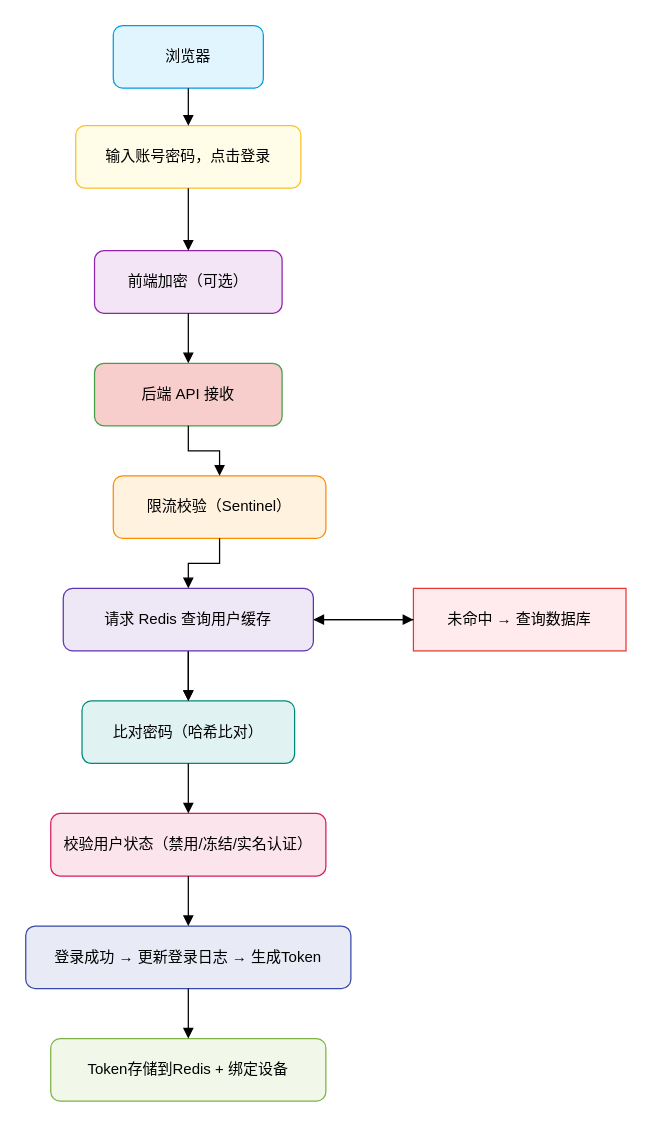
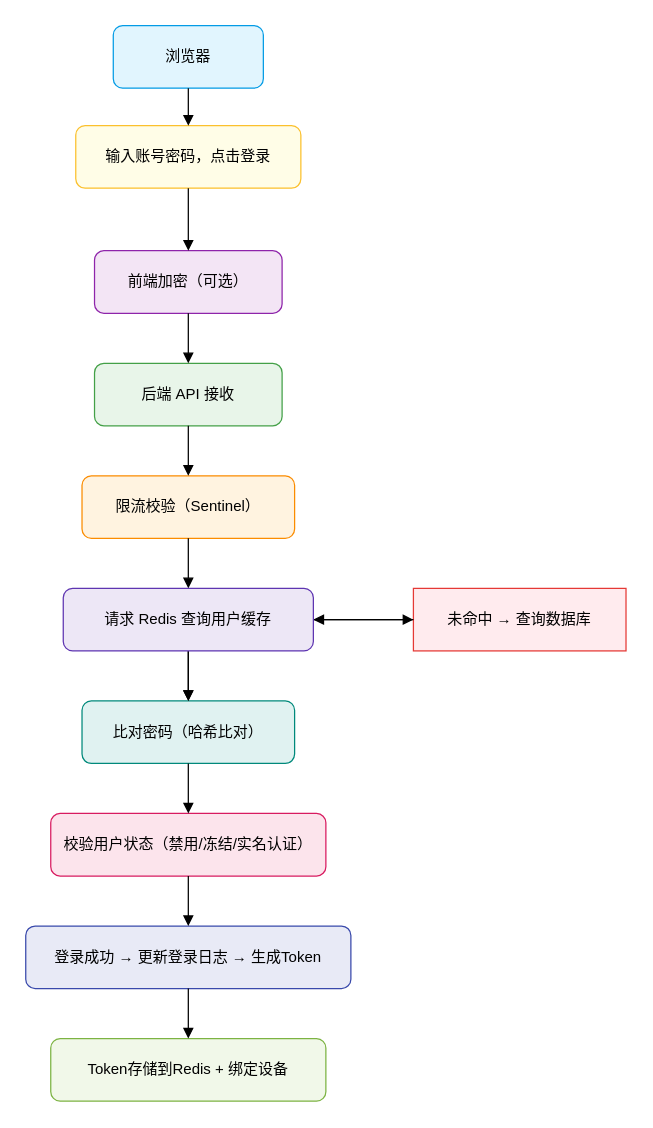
(188, 394) -> (188, 394)
(219, 507) -> (188, 507)
